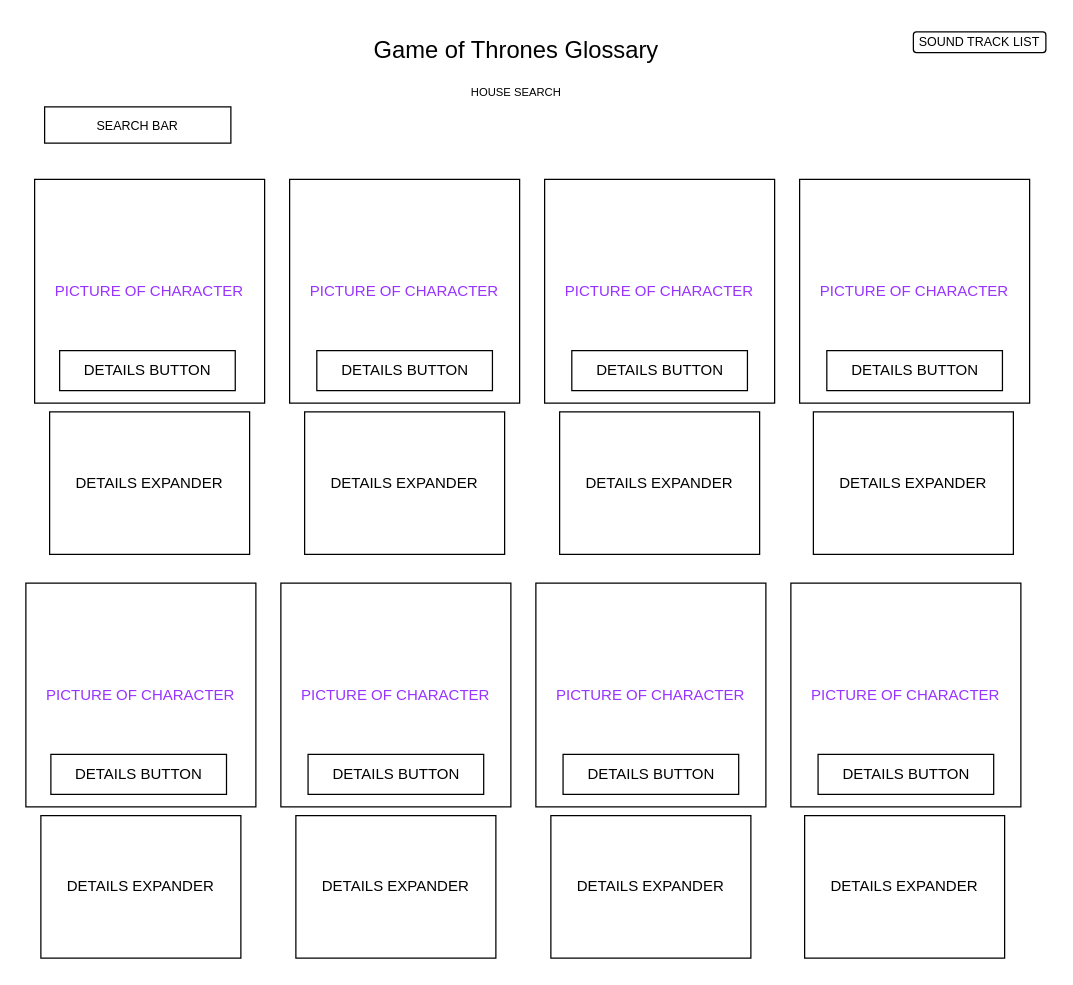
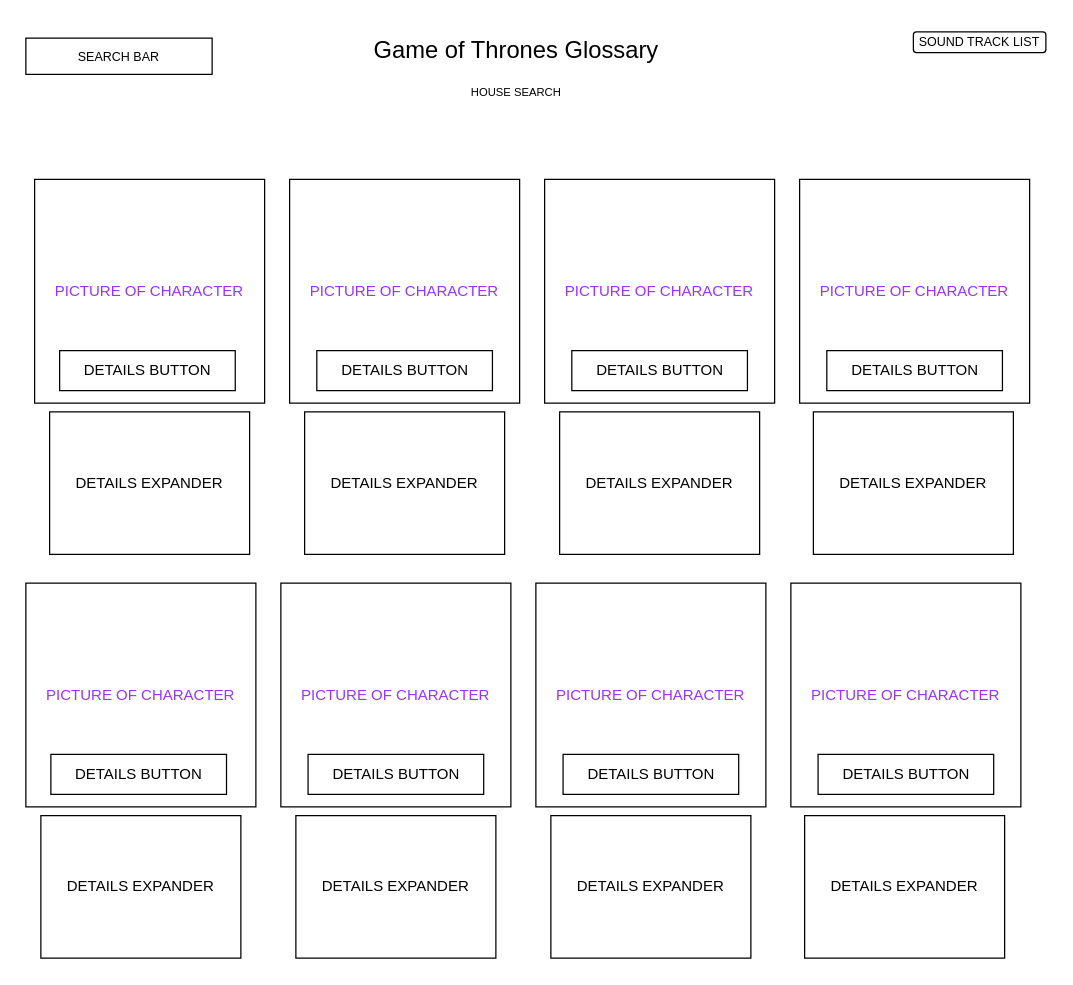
(138, 125) -> (119, 56)
